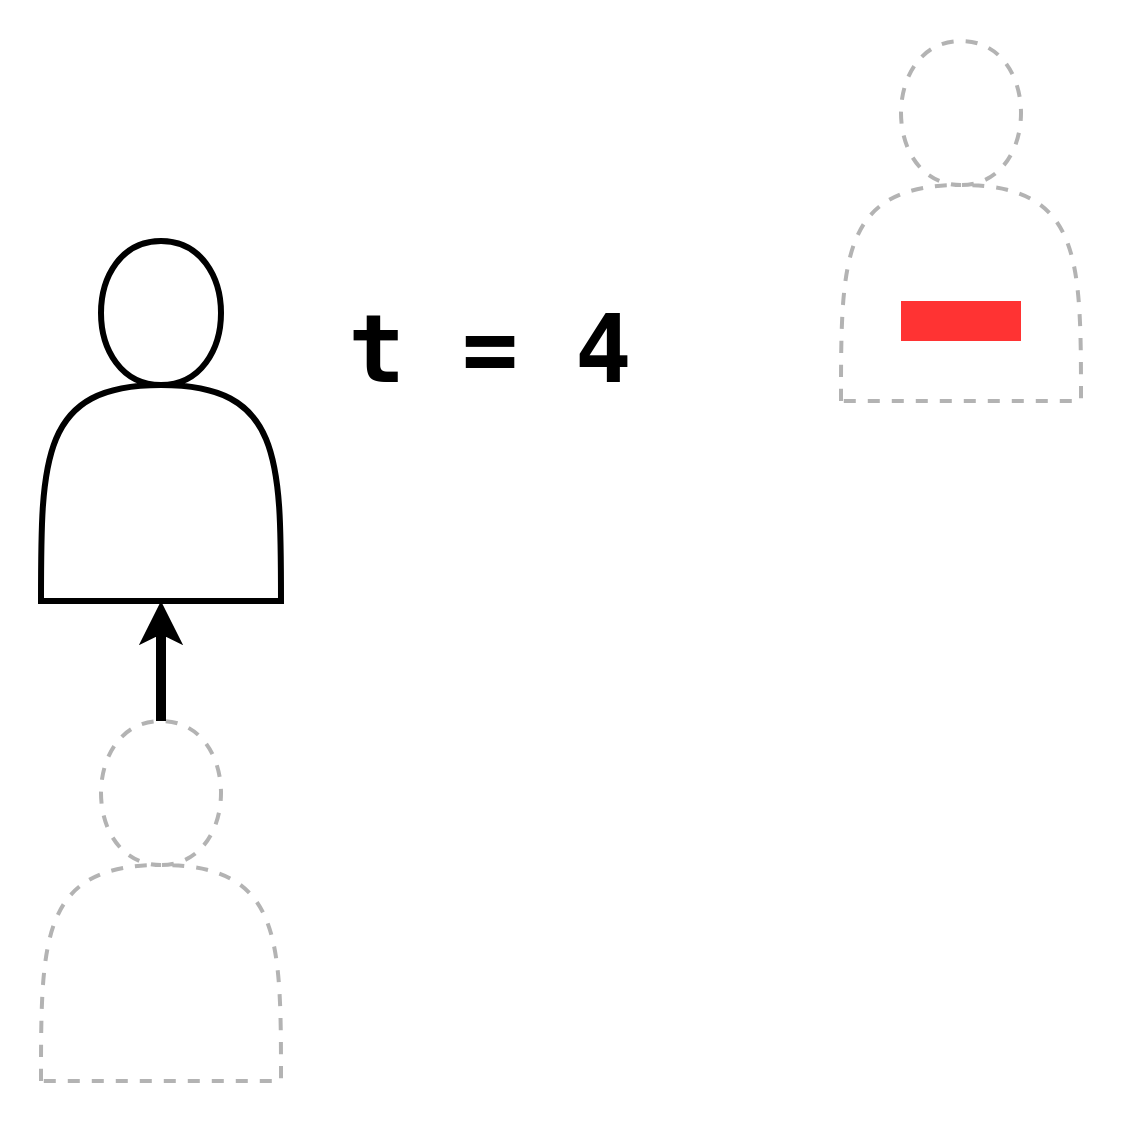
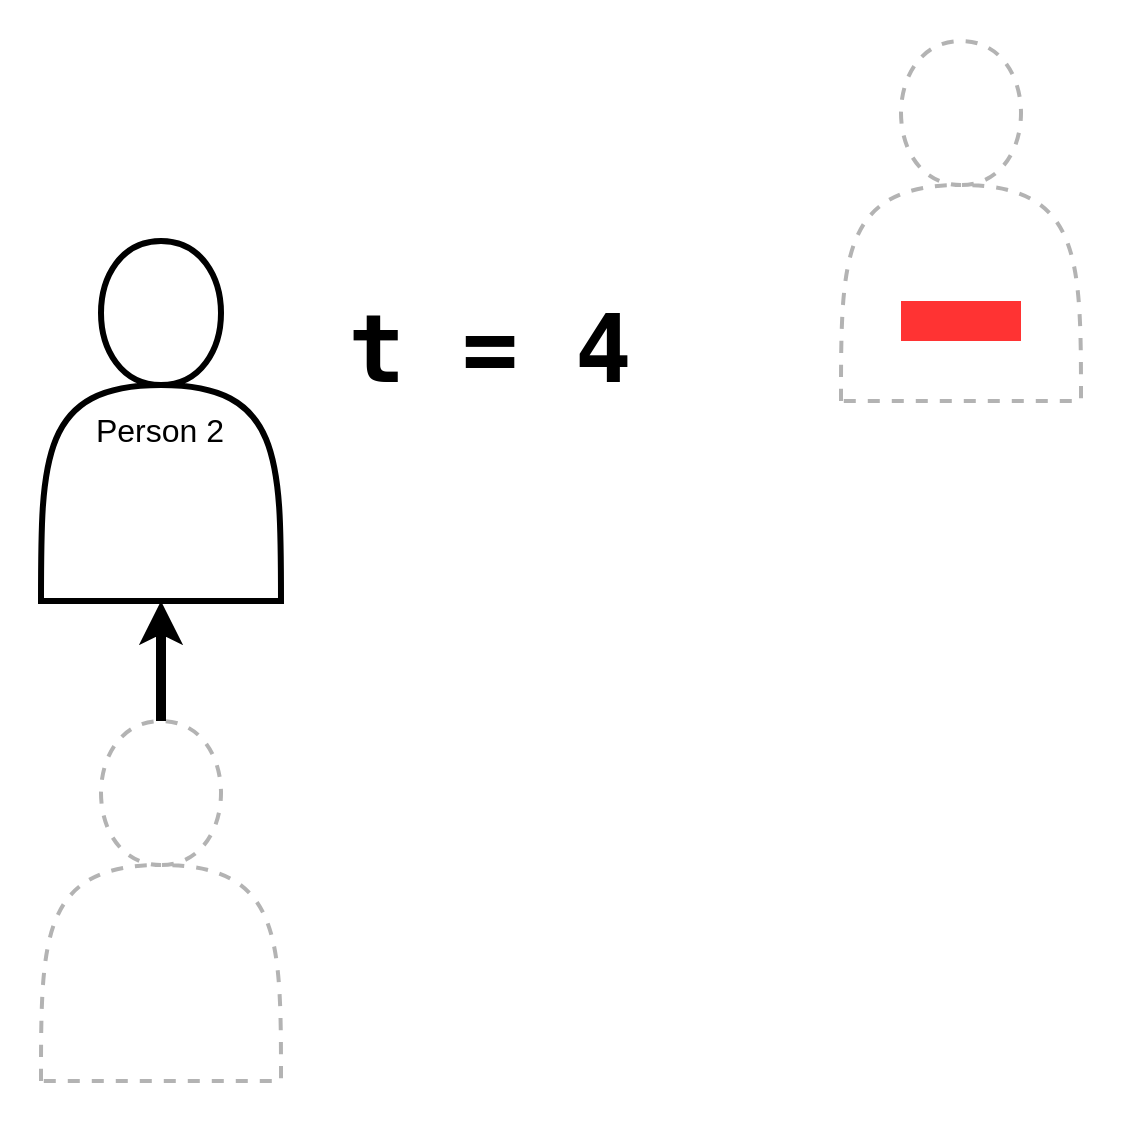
none -> (161, 431)
